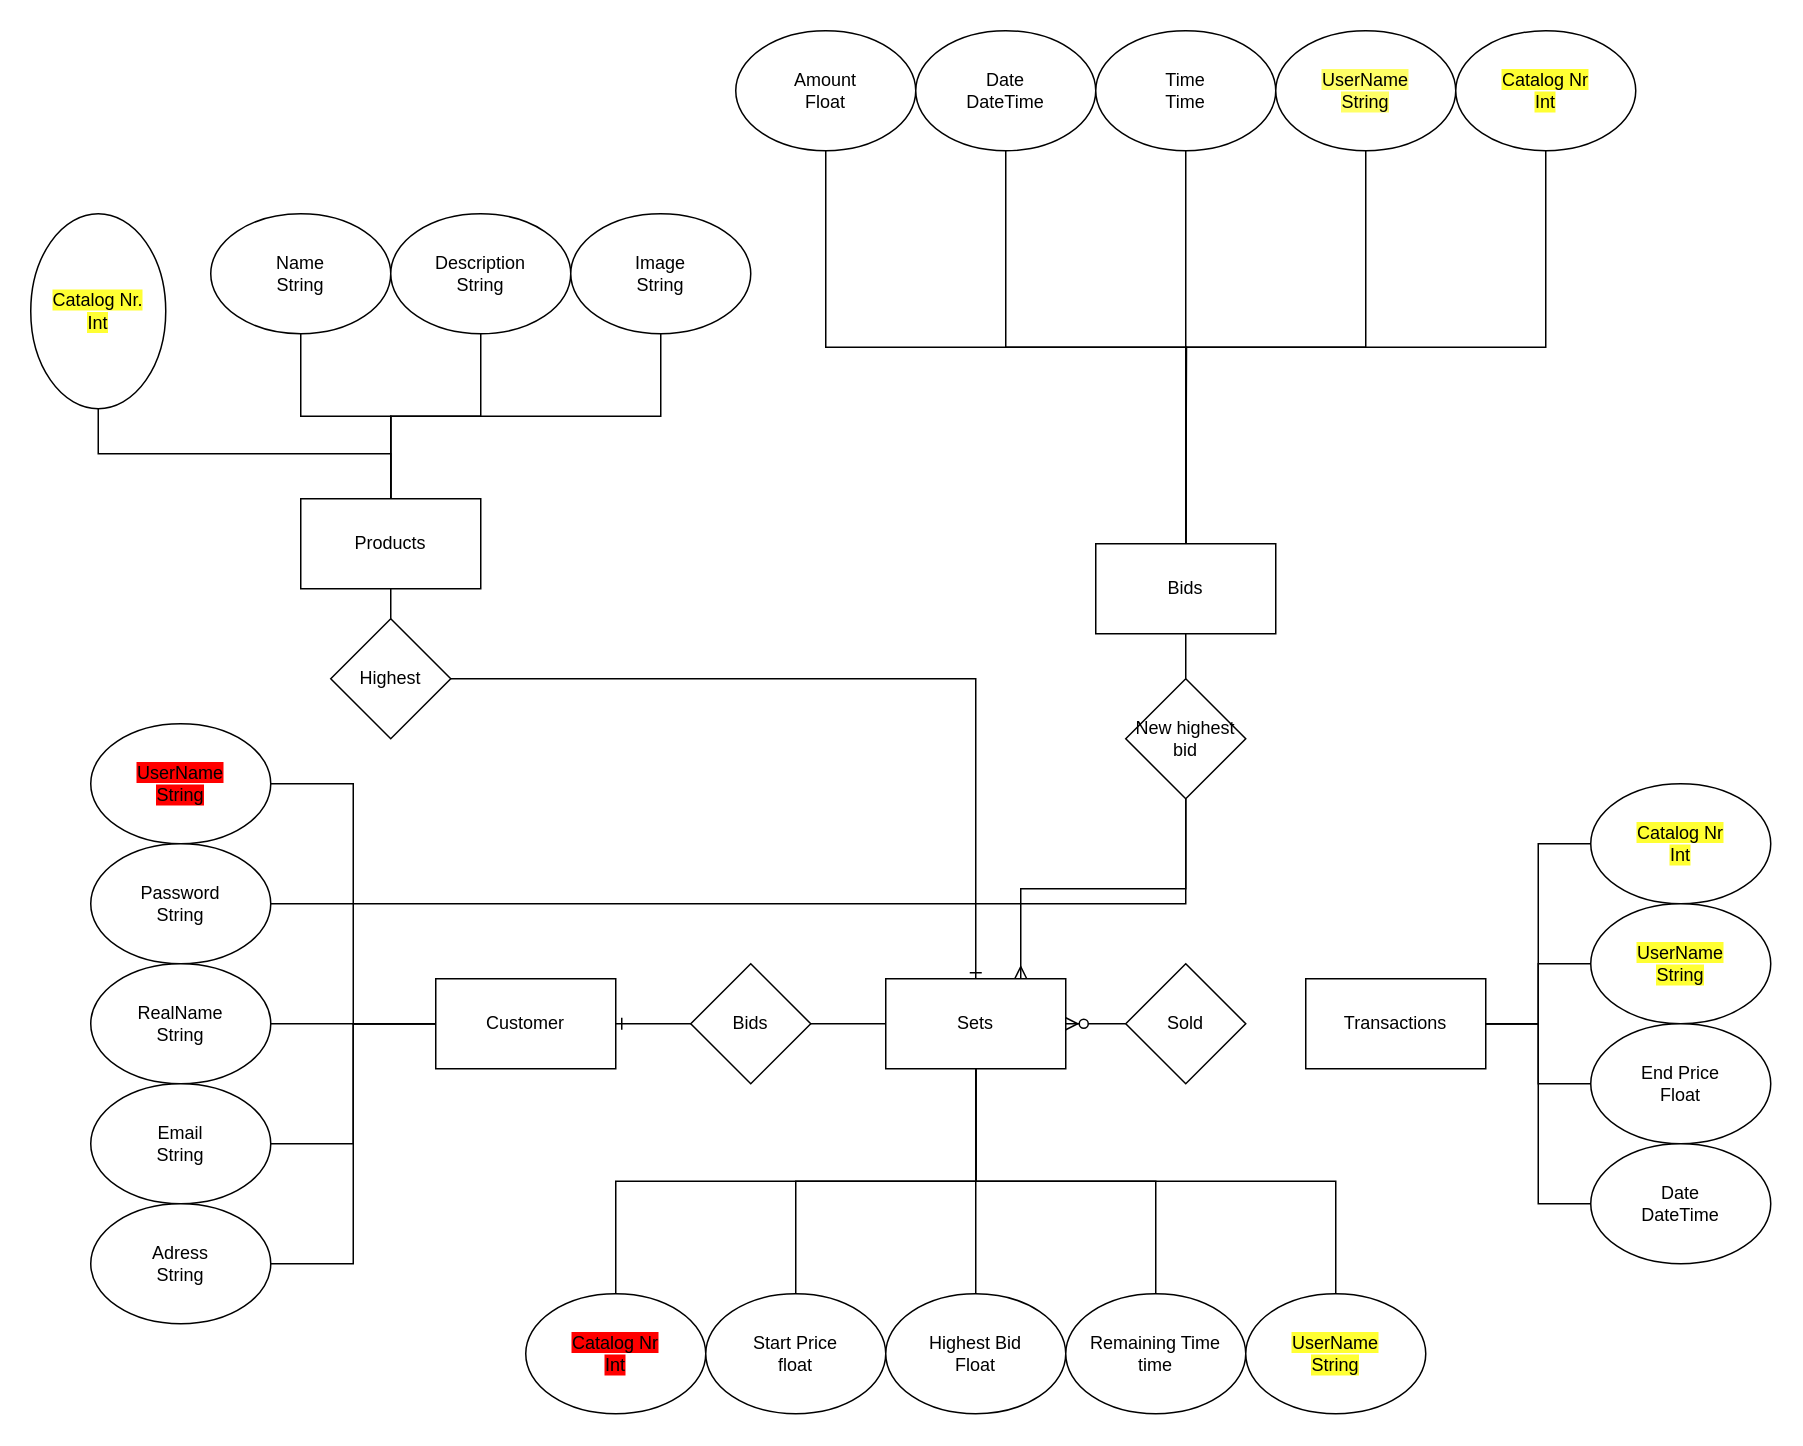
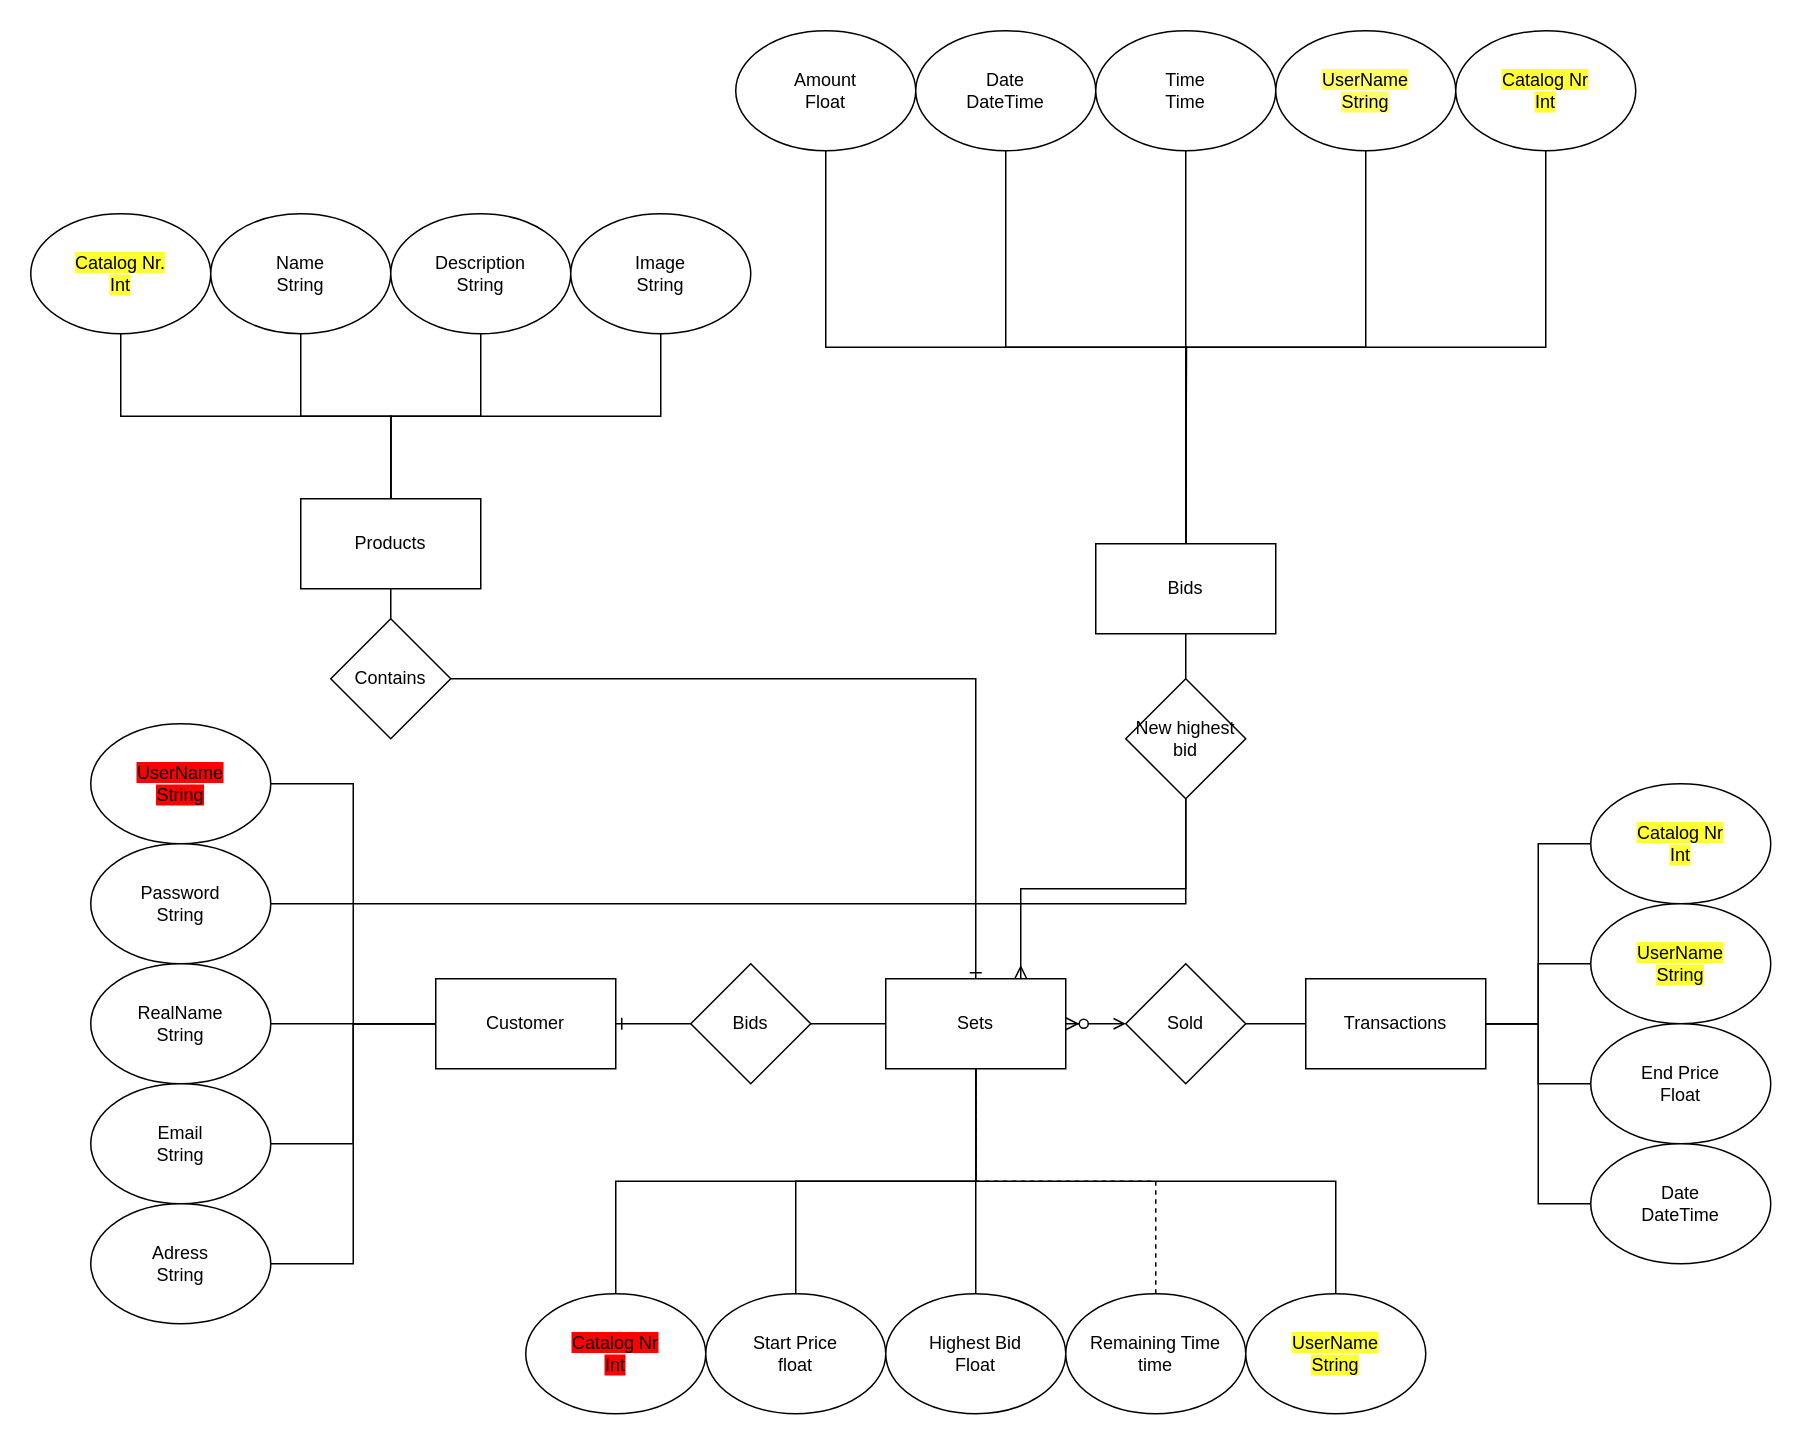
(98, 311) -> (121, 274)
(391, 679) -> (391, 679)
(1119, 1024) -> (1118, 1024)
none -> (1276, 1024)
(1156, 1238) -> (1156, 1238)
